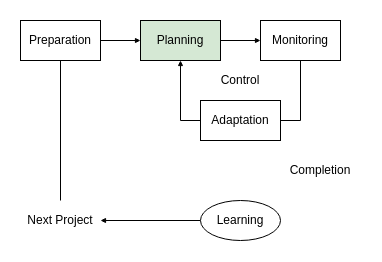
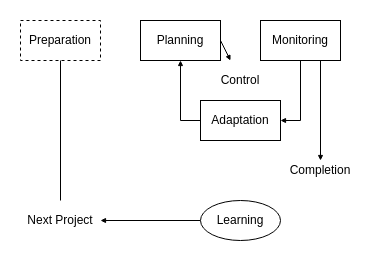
(61, 41) -> (61, 41)
(118, 41) -> none
(181, 41) -> (181, 41)
(238, 41) -> (224, 48)
none -> (321, 108)
(285, 121) -> (287, 121)
